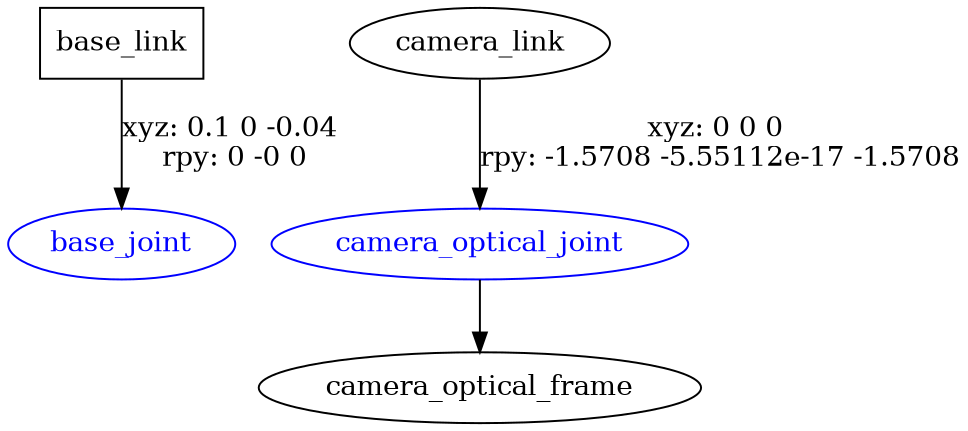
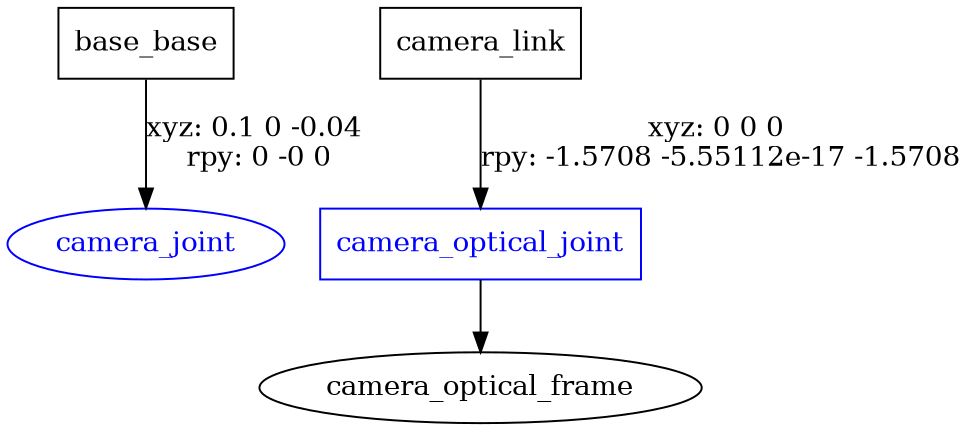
(122, 43) -> (146, 43)
(480, 43) -> (481, 43)
(122, 244) -> (146, 244)
(480, 244) -> (481, 244)
